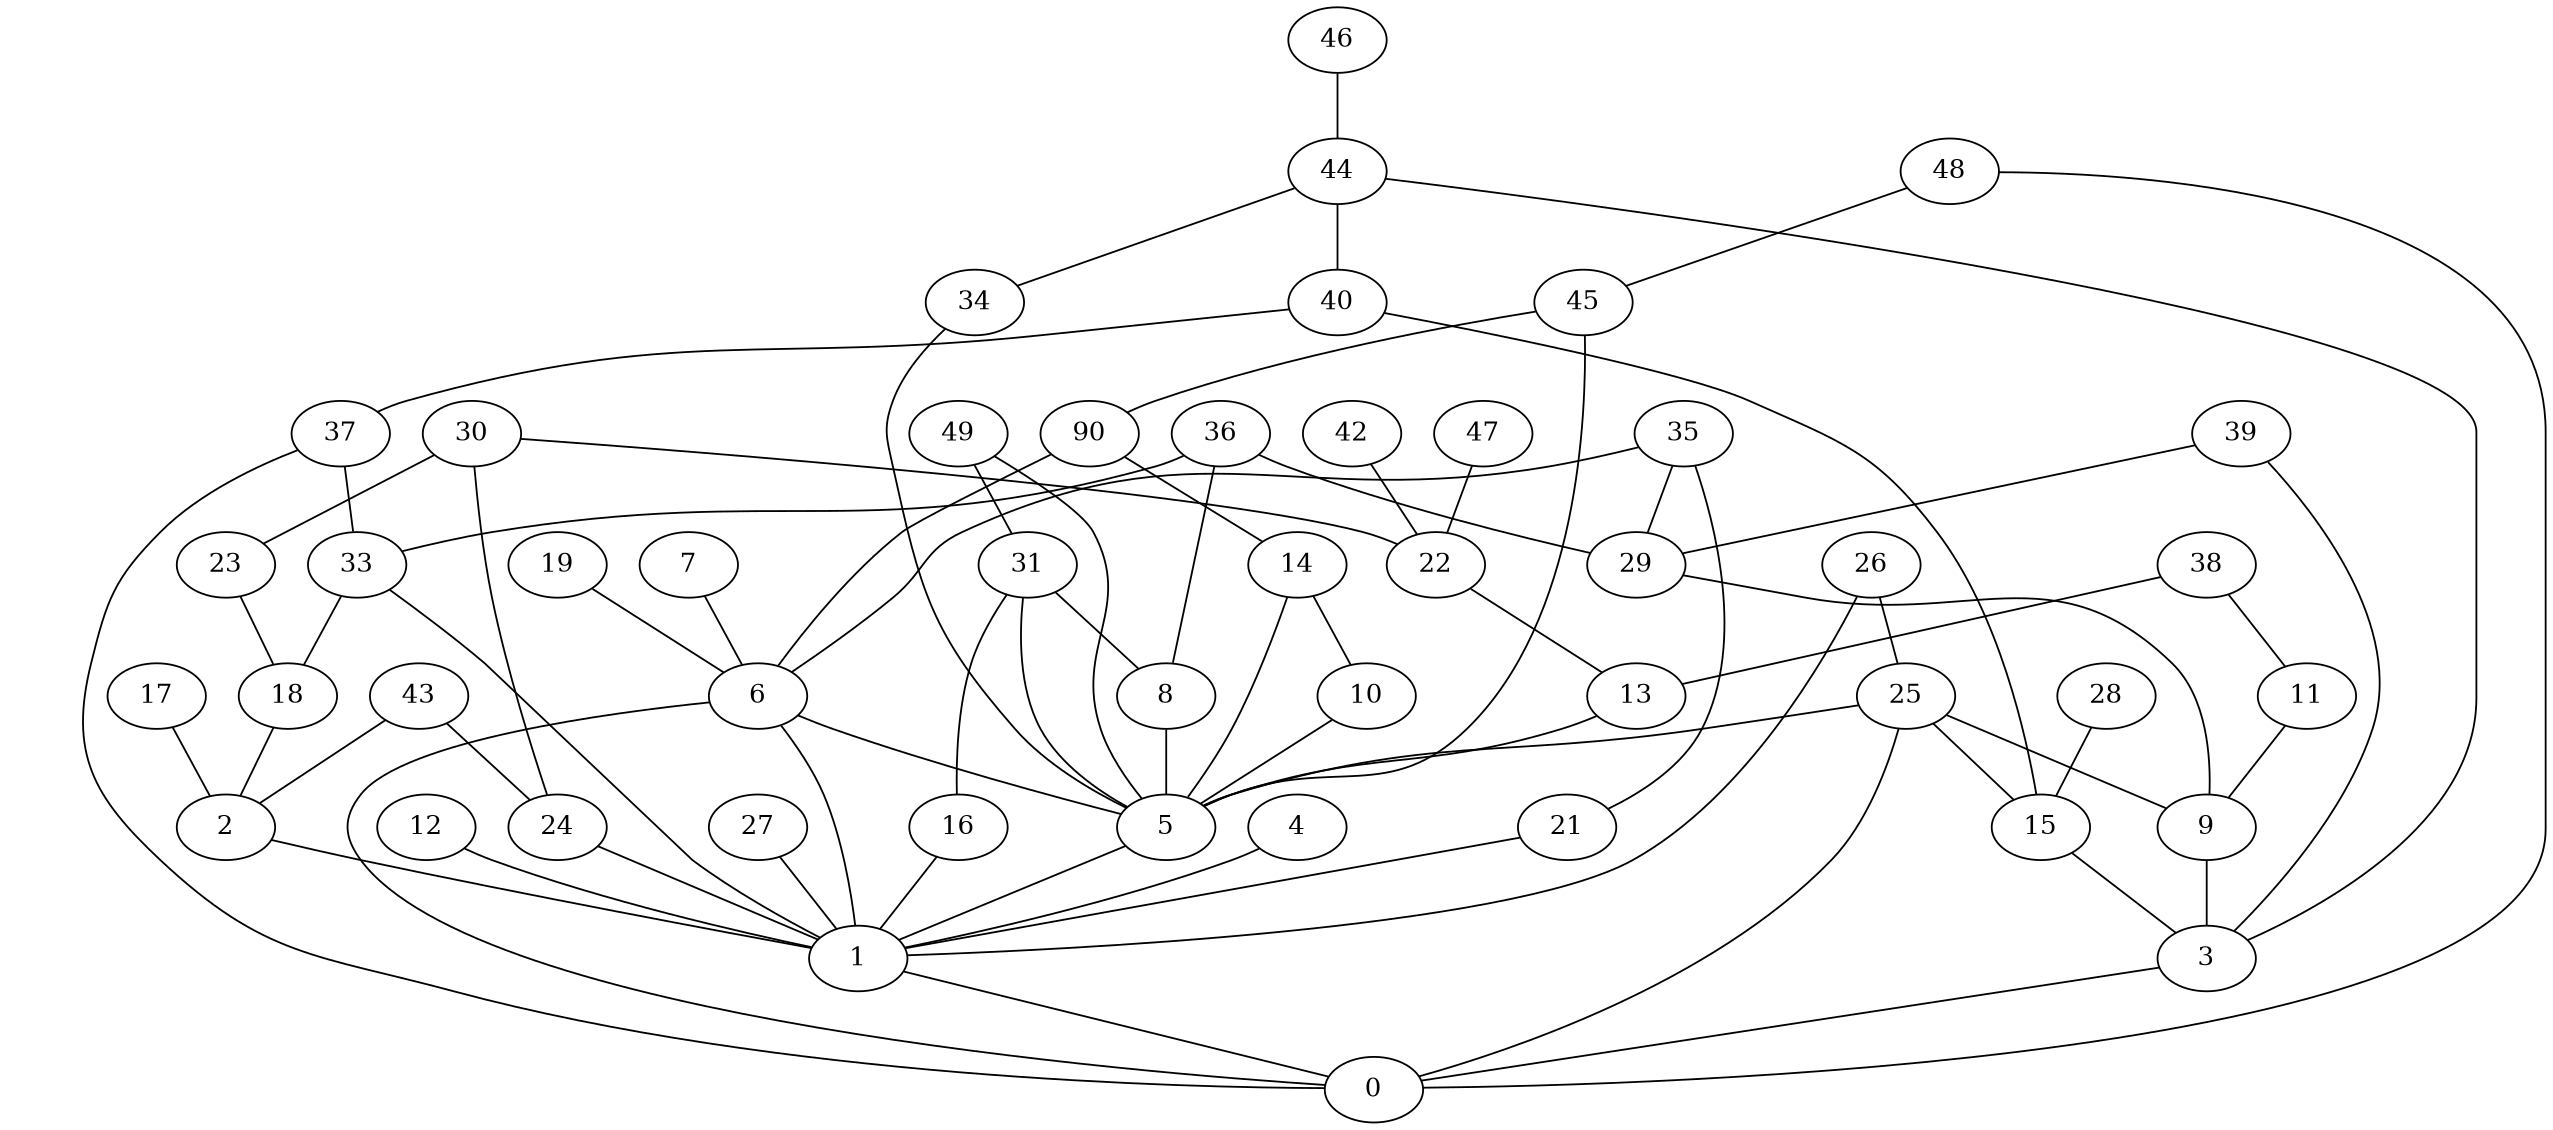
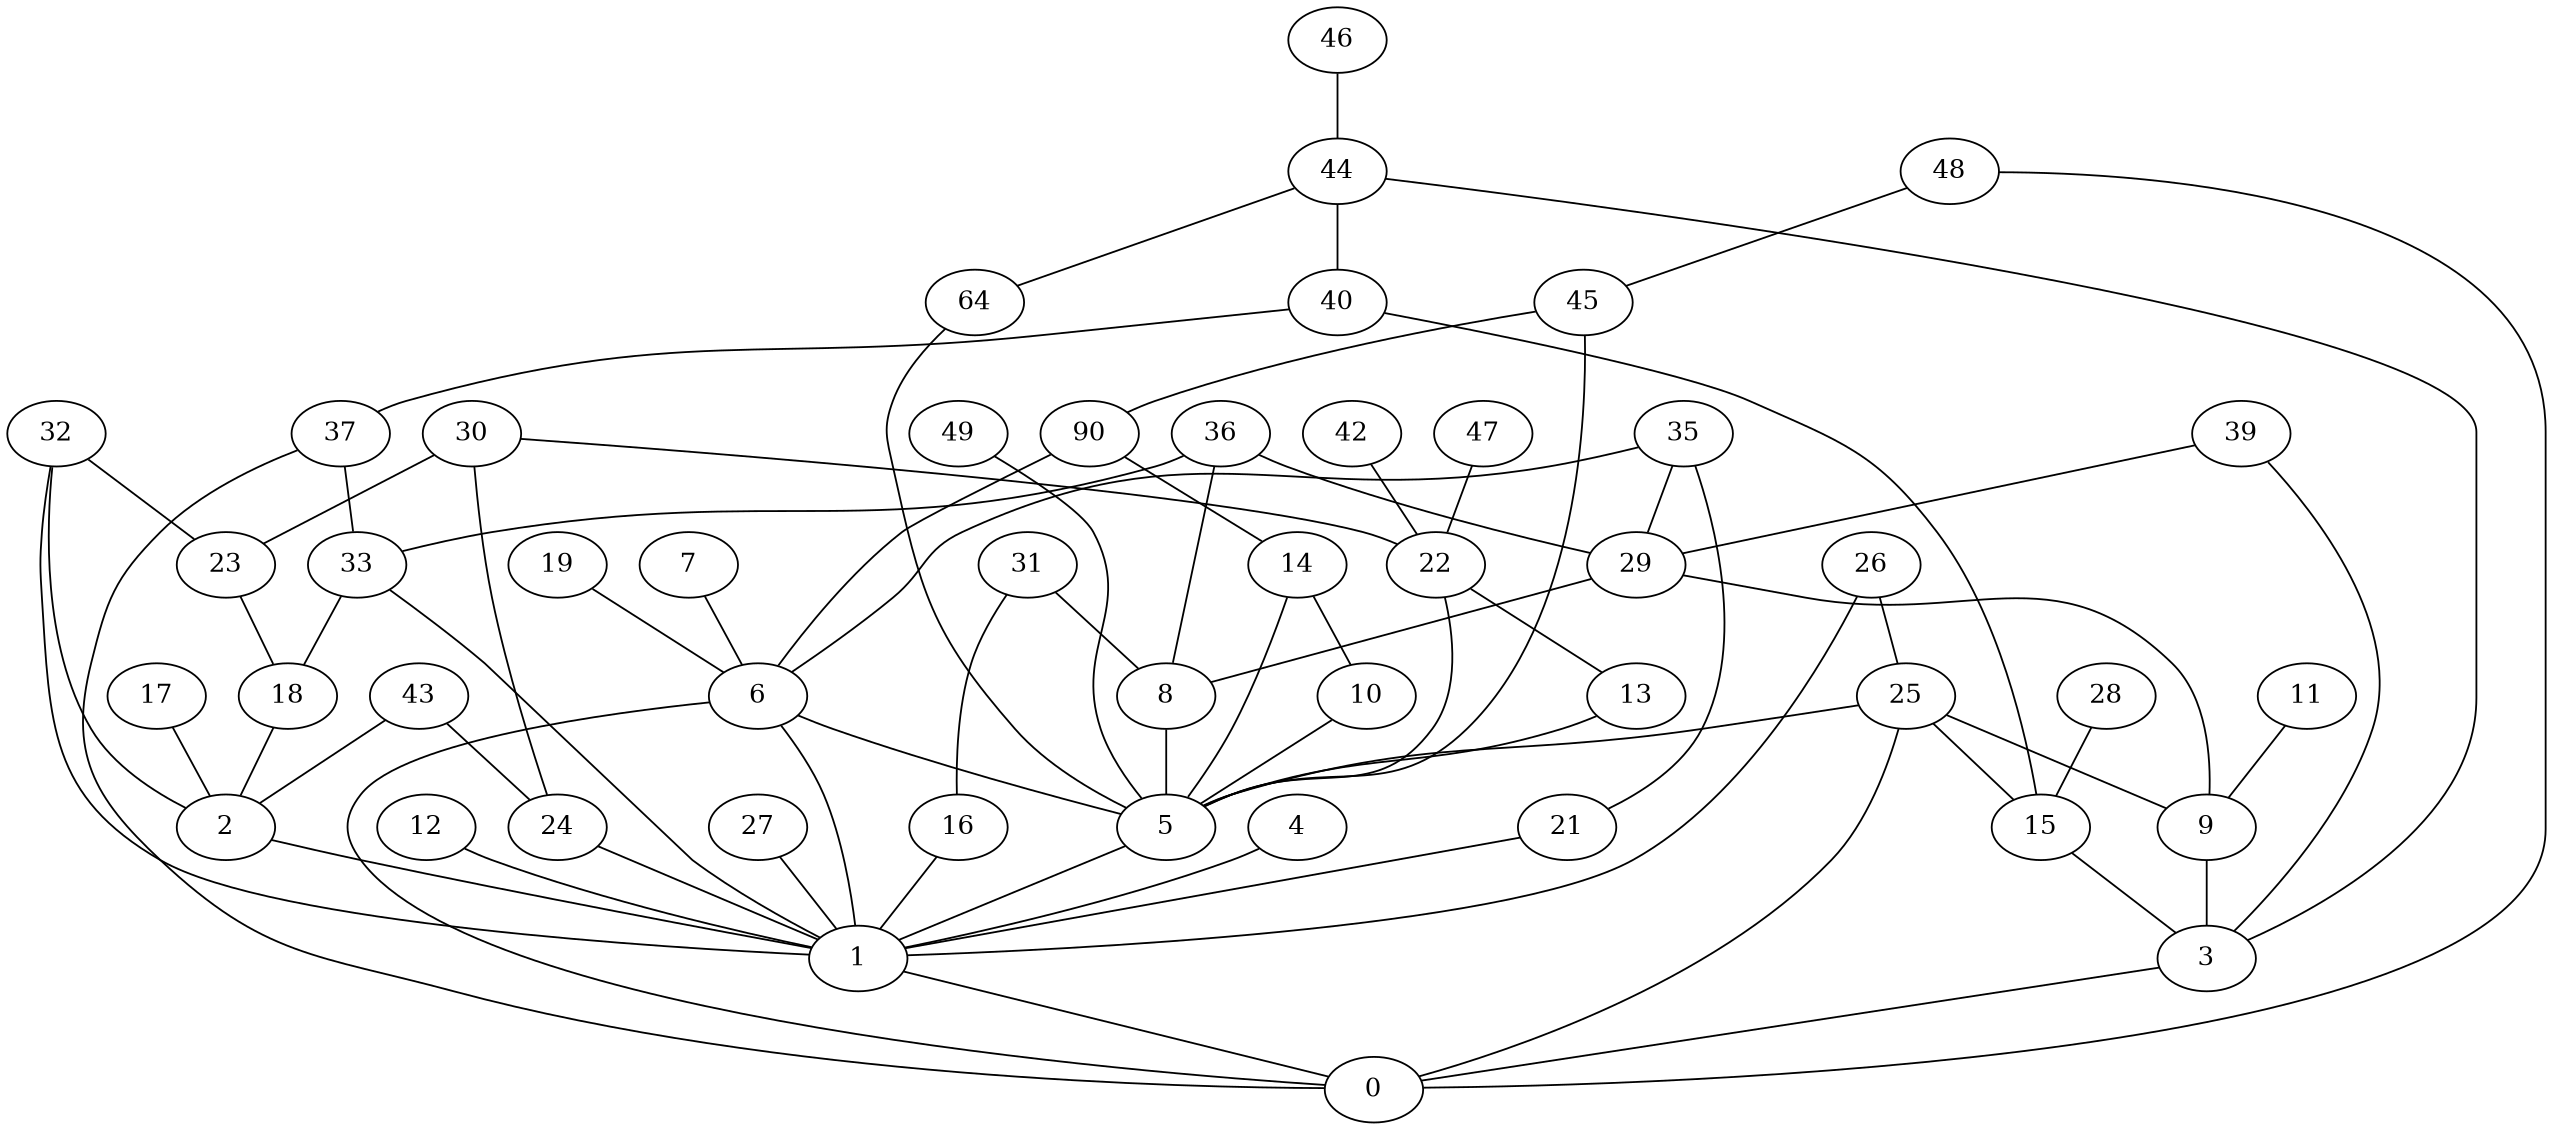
(975, 302) -> (975, 302)
none -> (56, 434)
(993, 499) -> none
(2207, 565) -> none
none -> (1401, 631)
(1037, 722) -> (1420, 742)
